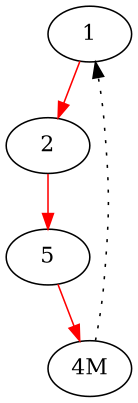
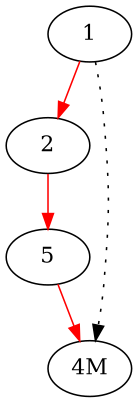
(108, 209) -> (108, 194)
